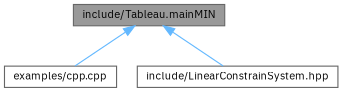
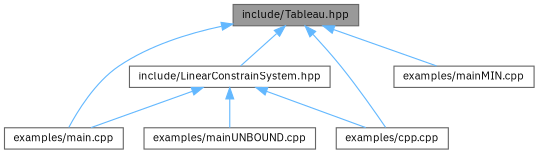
(149, 15) -> (296, 15)
none -> (464, 77)
none -> (316, 109)
none -> (64, 138)
none -> (230, 138)
